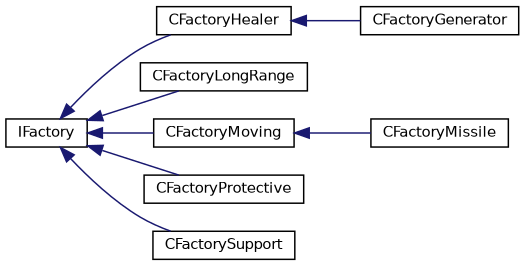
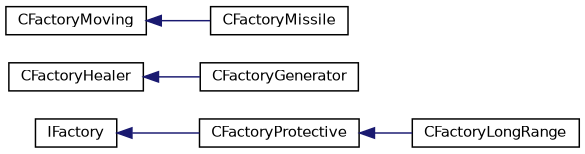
(117, 65) -> none
(140, 103) -> (393, 133)
(128, 133) -> none
(224, 245) -> none
